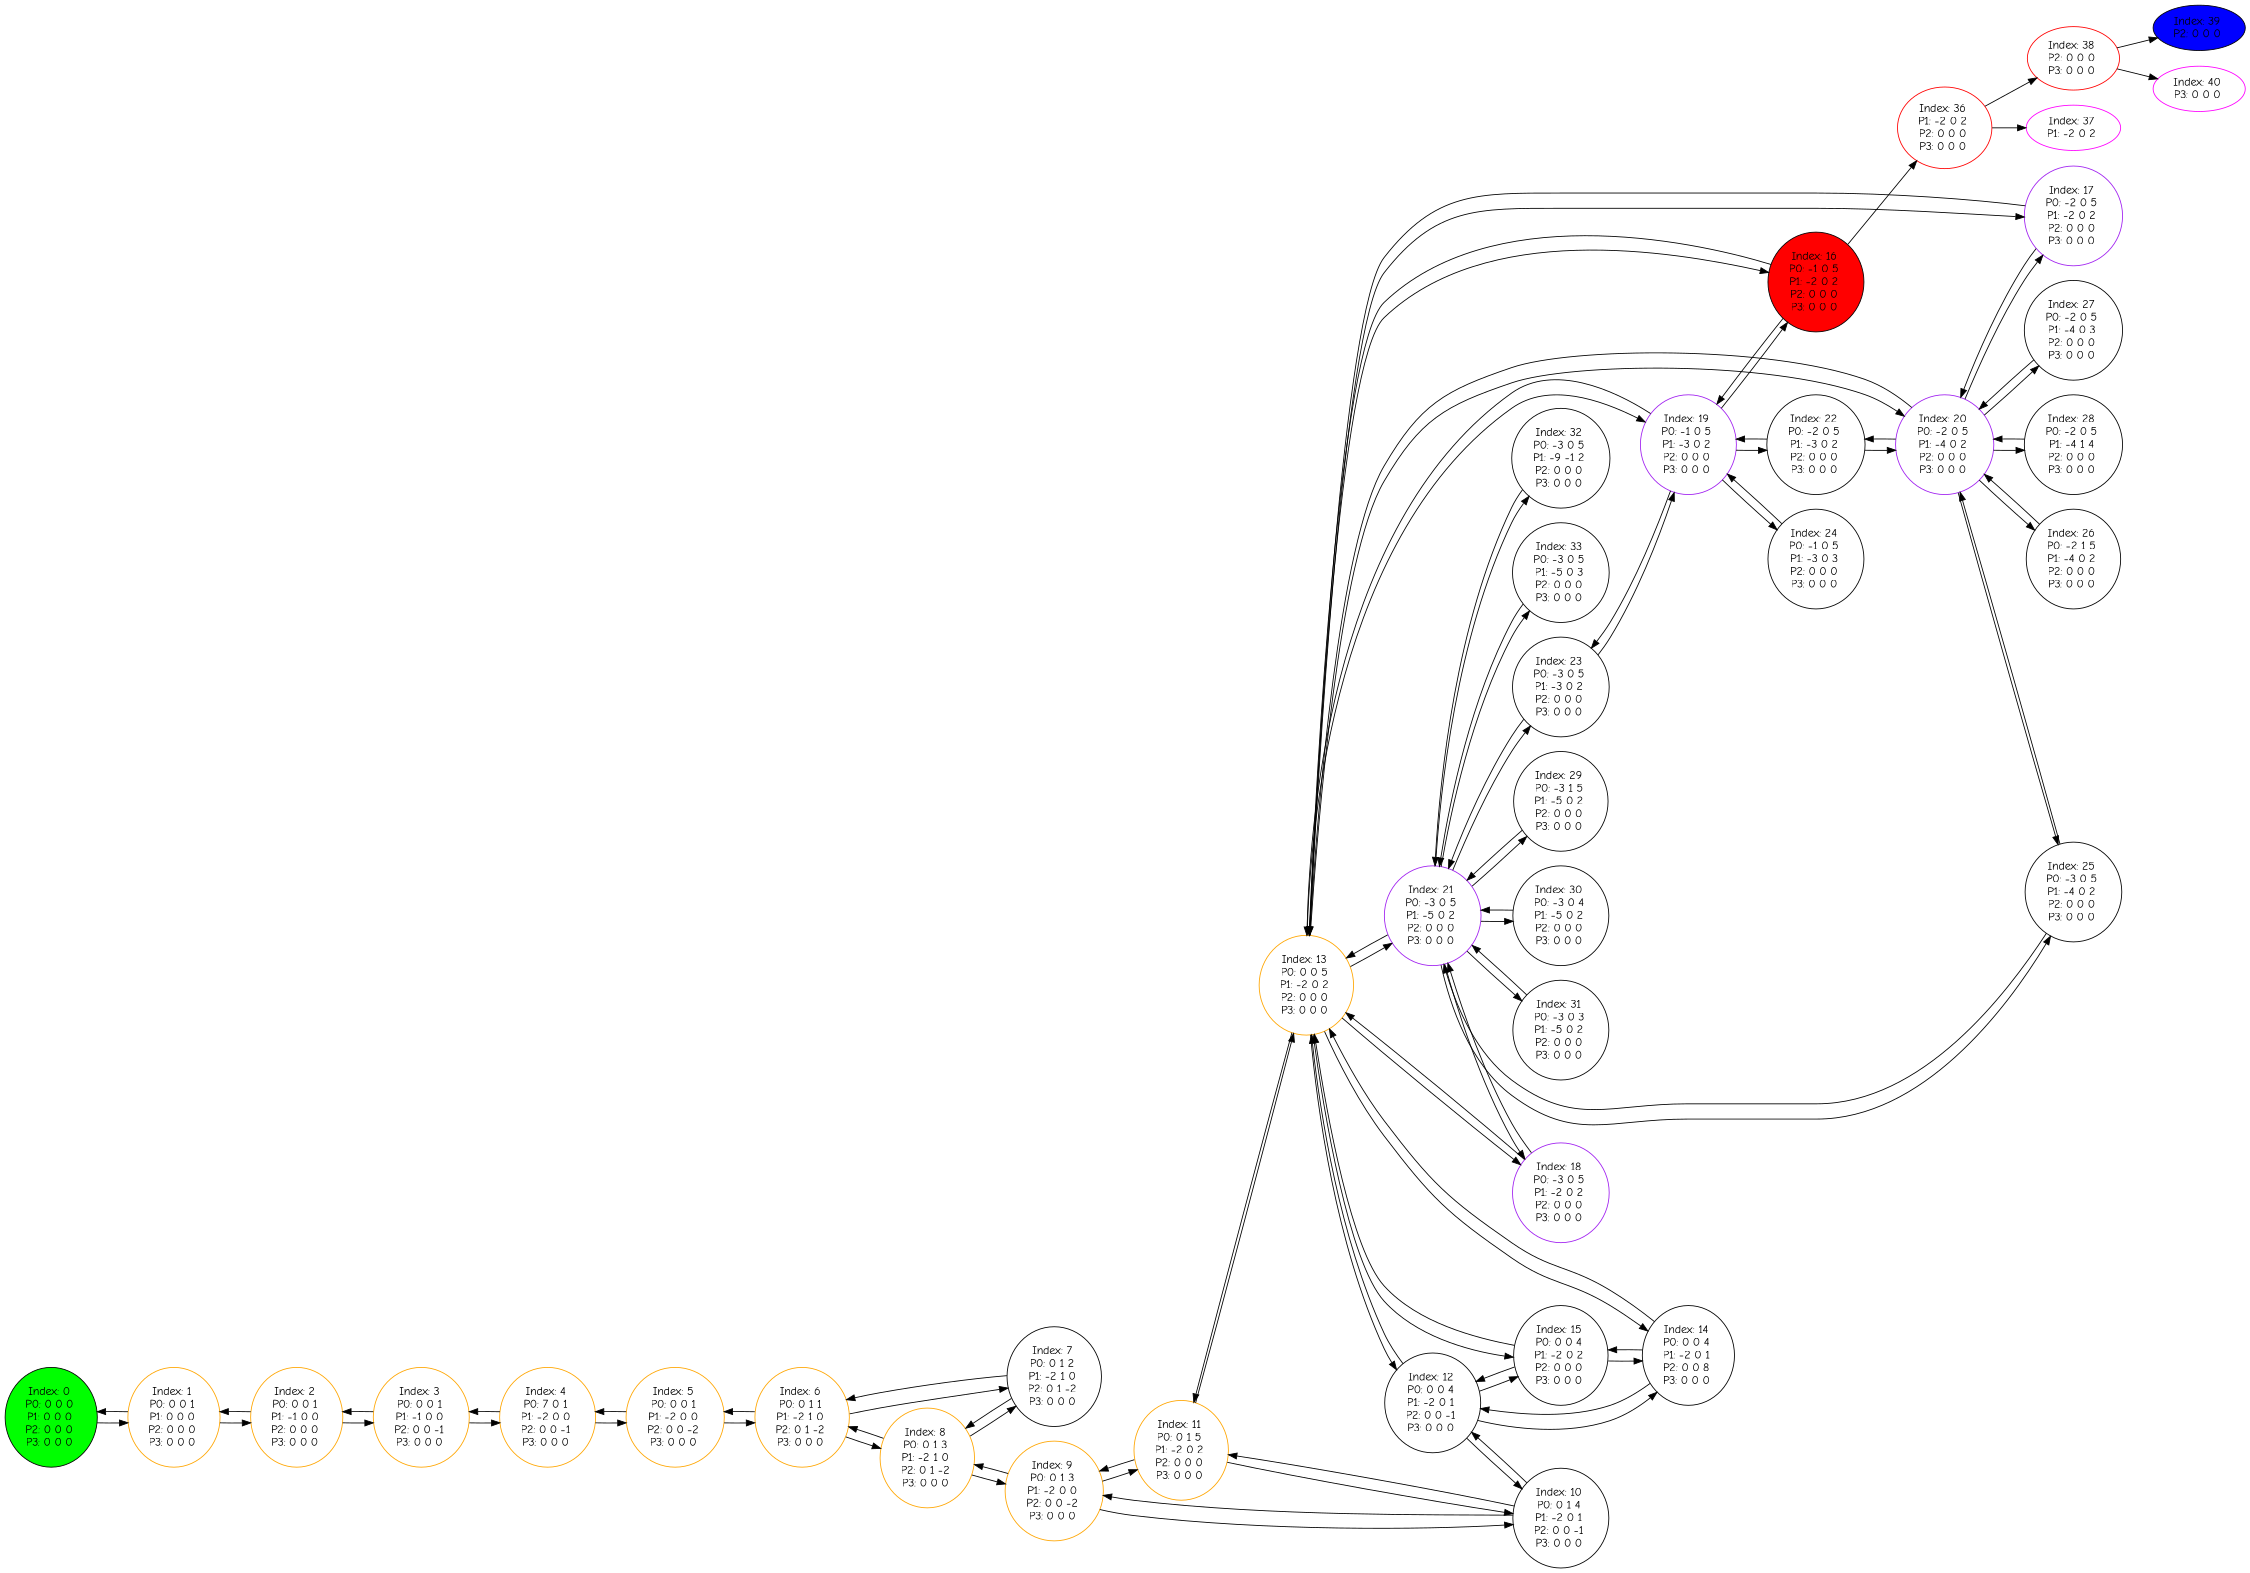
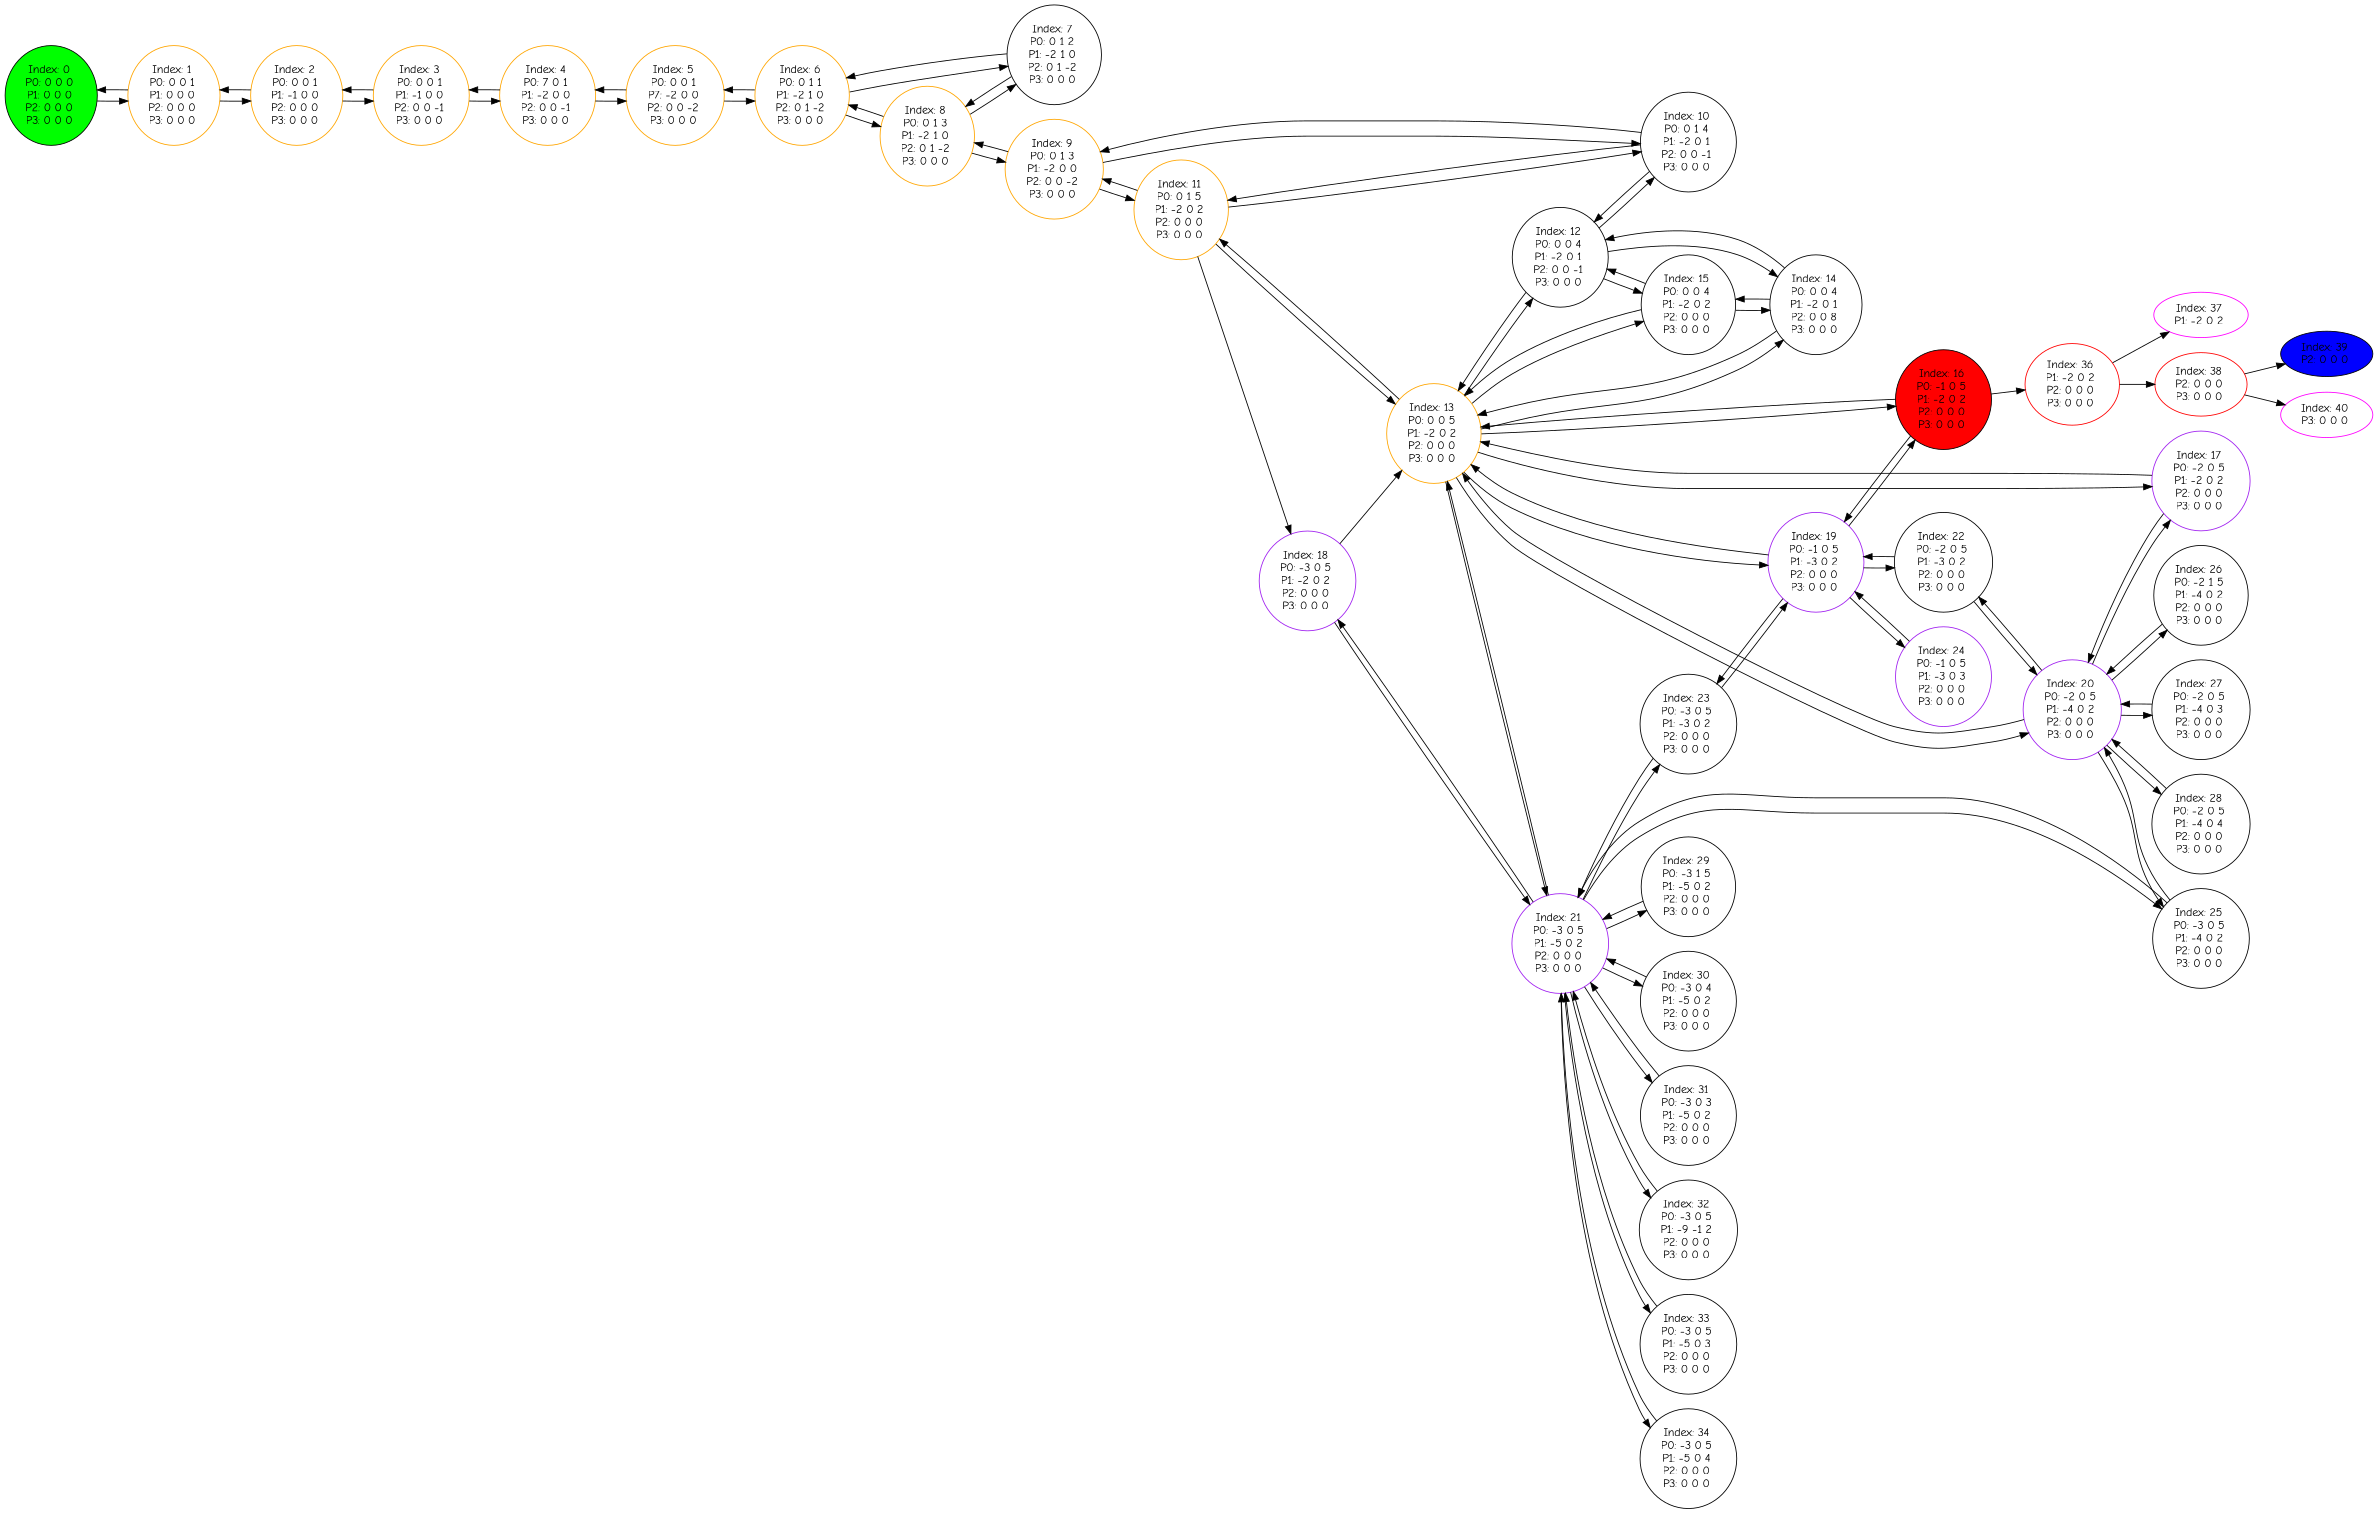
(2073, 445) -> (2201, 824)
(1816, 559) -> (1944, 677)
(1427, 1090) -> (1243, 391)
(675, 1417) -> (675, 95)
none -> (1688, 1459)
